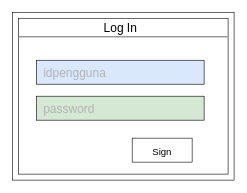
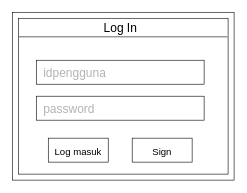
(120, 72) -> (120, 72)
(120, 108) -> (120, 108)
none -> (78, 150)
